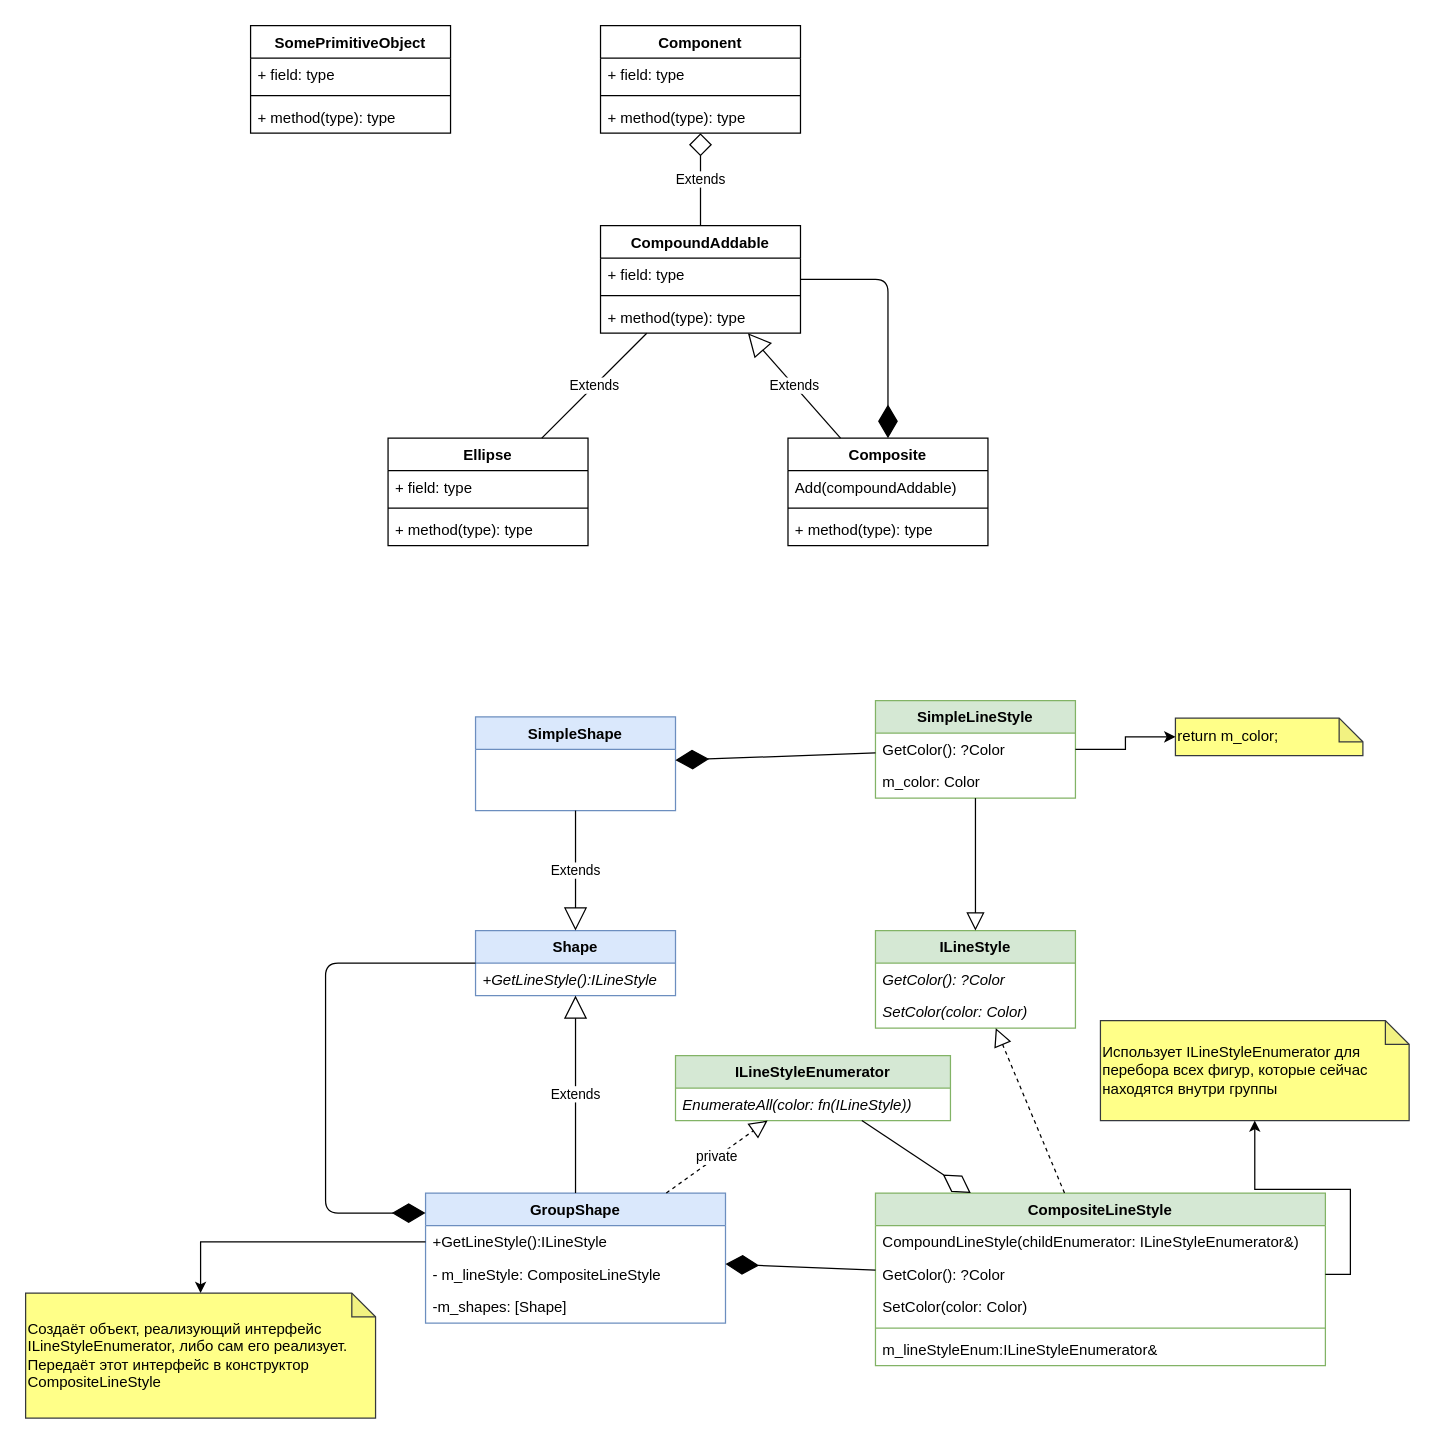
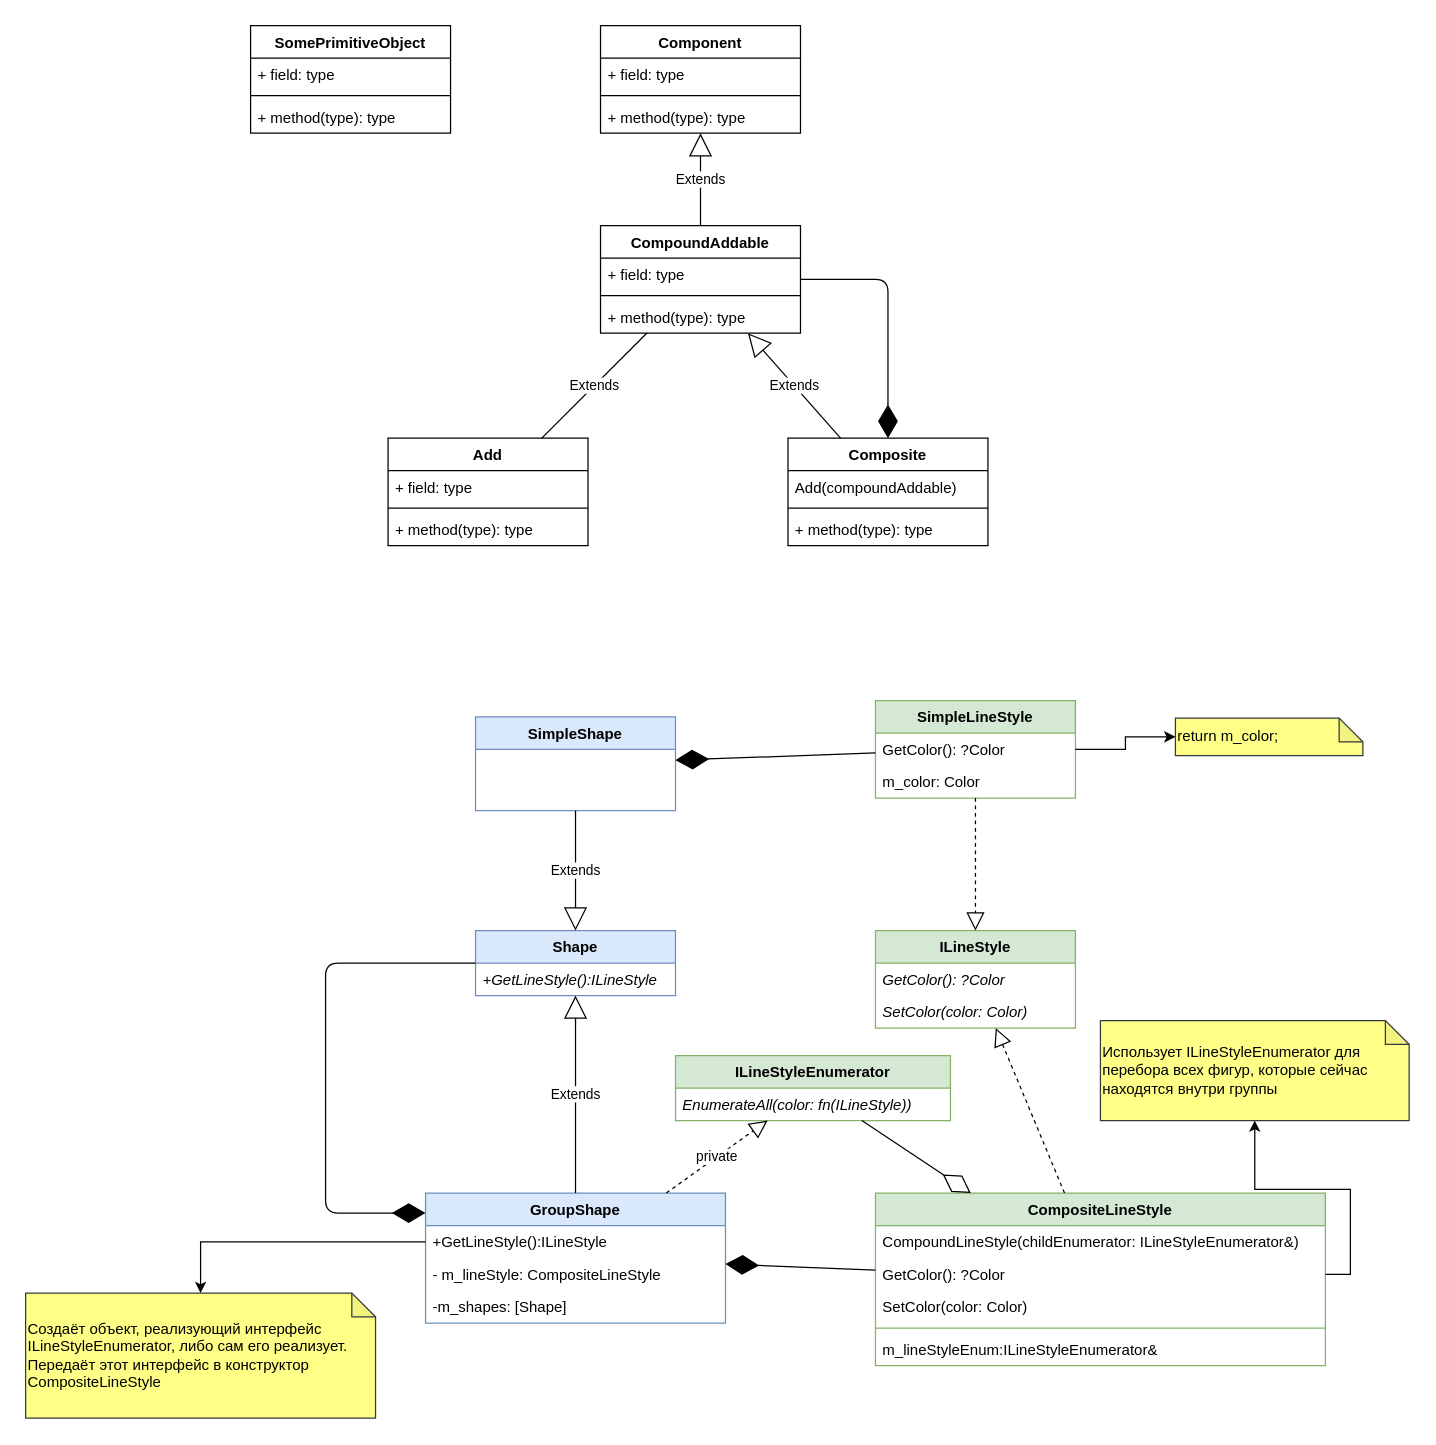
(701, 157) -> (701, 157)
(488, 455) -> (488, 455)
(976, 856) -> (976, 856)
